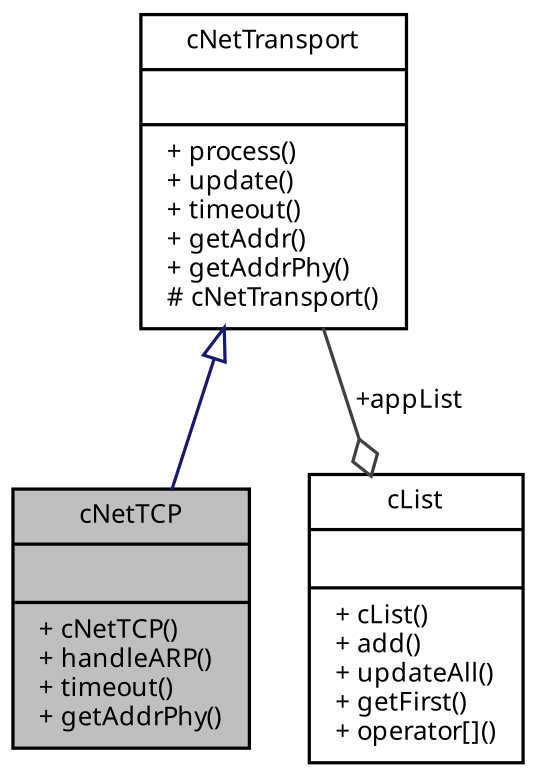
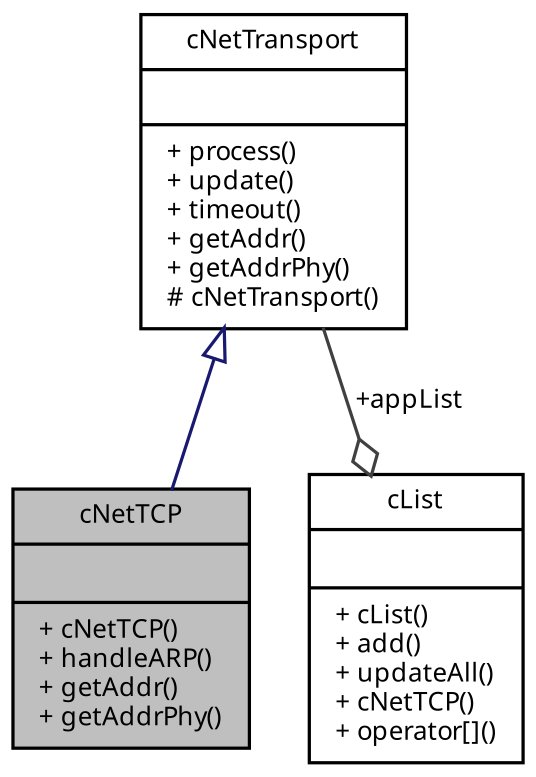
(107, 688) -> (109, 688)
(402, 703) -> (405, 703)
